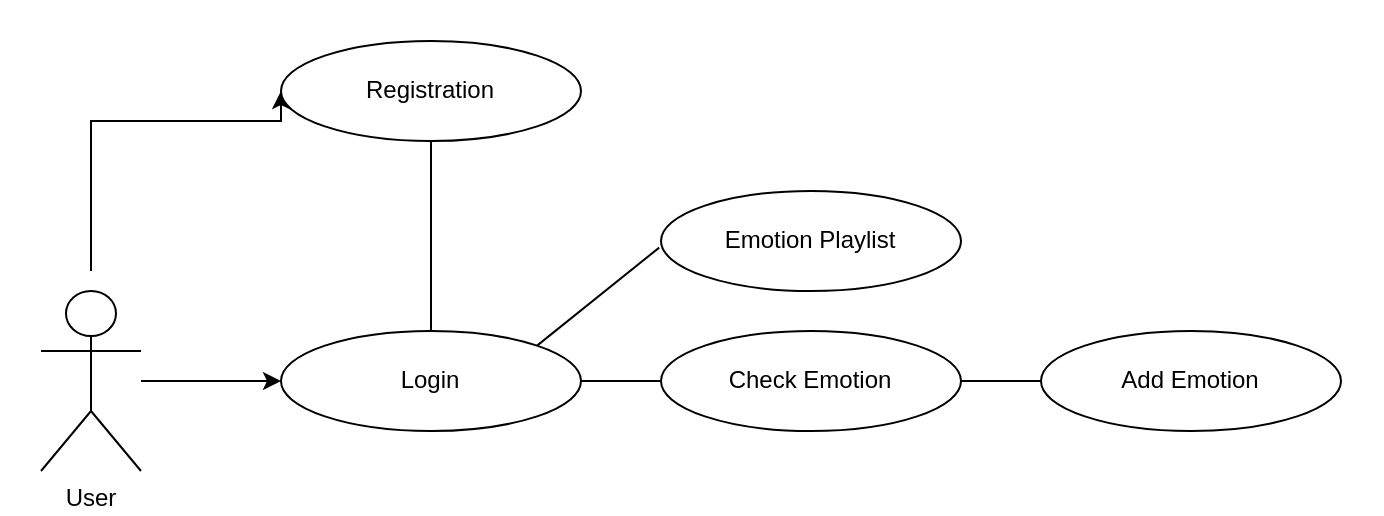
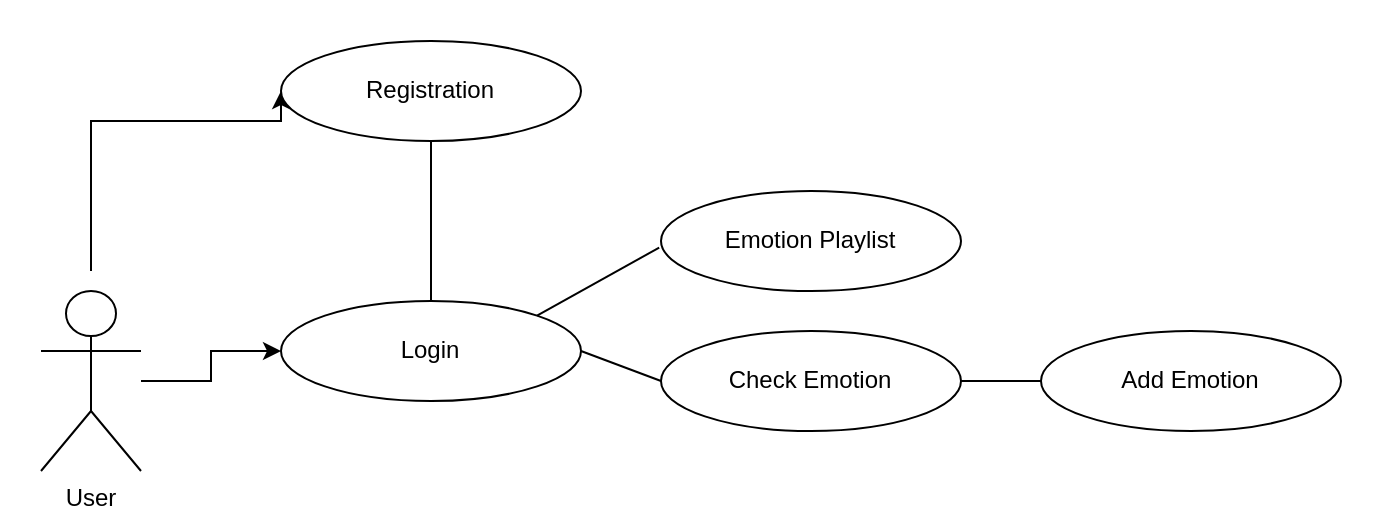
(431, 381) -> (431, 351)
